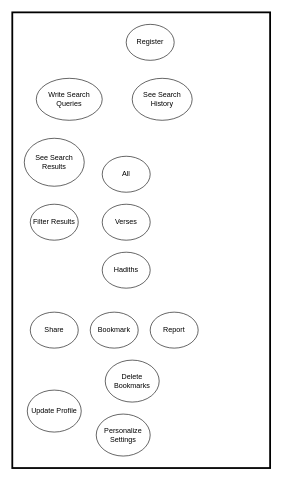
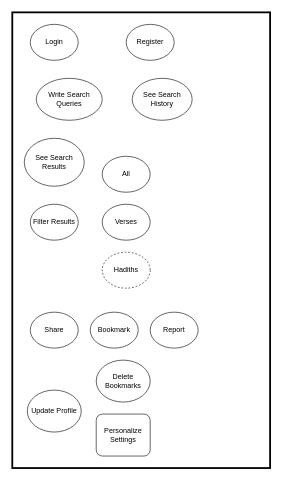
none -> (54, 42)
(126, 270) -> (126, 270)
(132, 381) -> (123, 381)
(123, 435) -> (123, 435)
